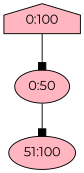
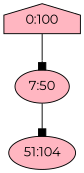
(42, 87) -> (42, 87)
(42, 153) -> (42, 153)
